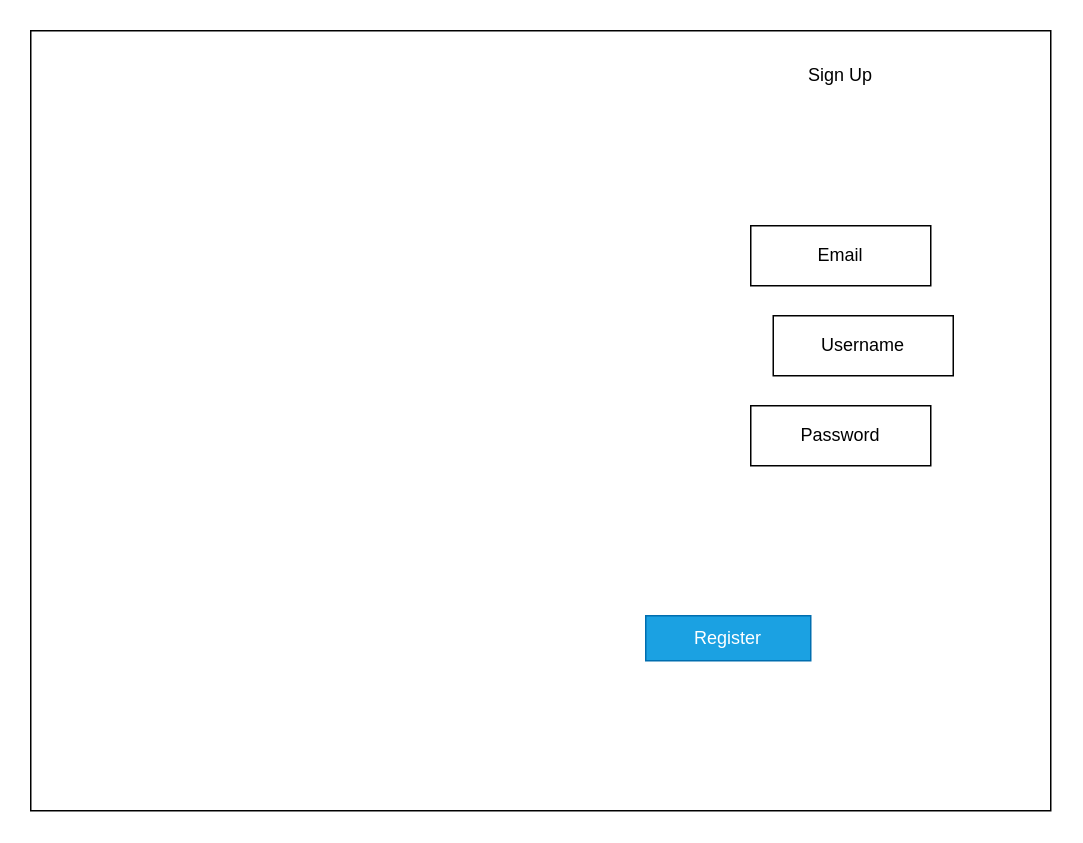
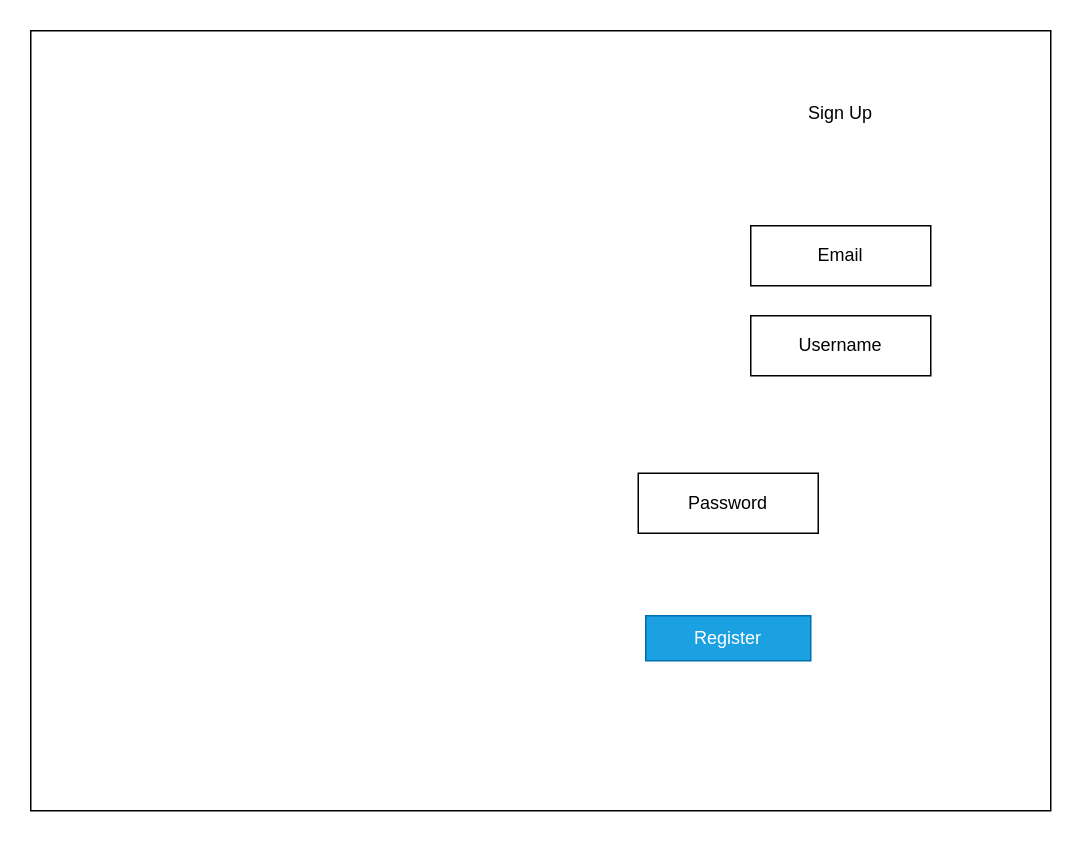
(841, 76) -> (841, 113)
(863, 346) -> (841, 346)
(841, 436) -> (728, 503)
